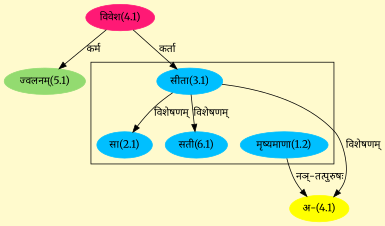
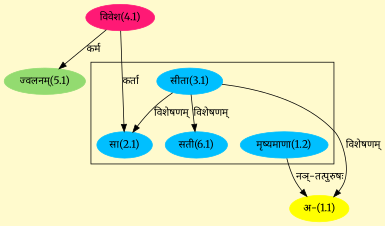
(152, 47) -> (122, 77)
(319, 209) -> (319, 209)
